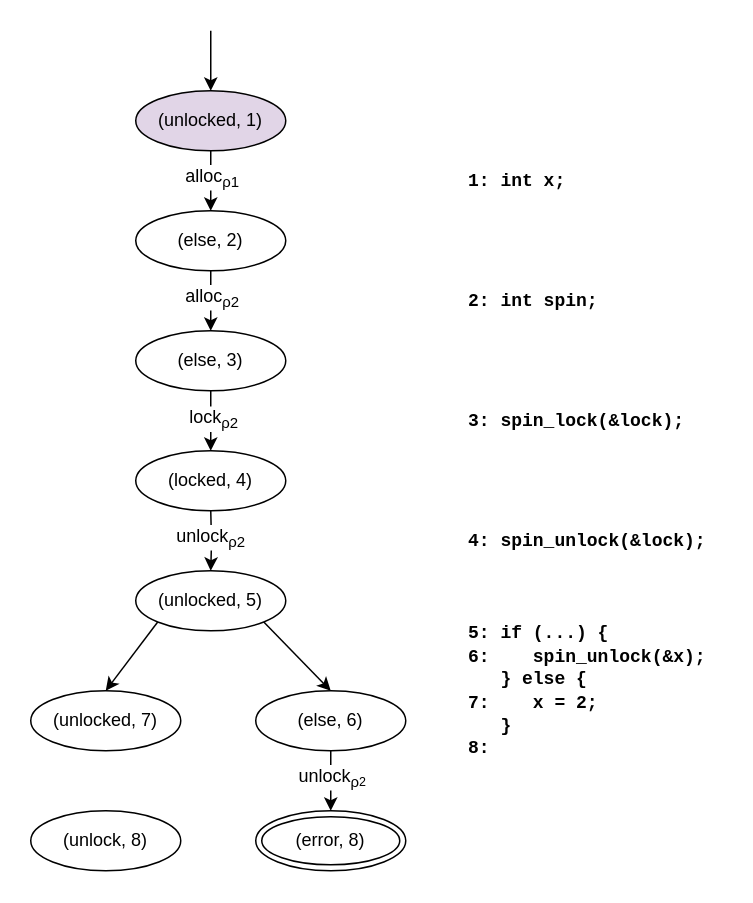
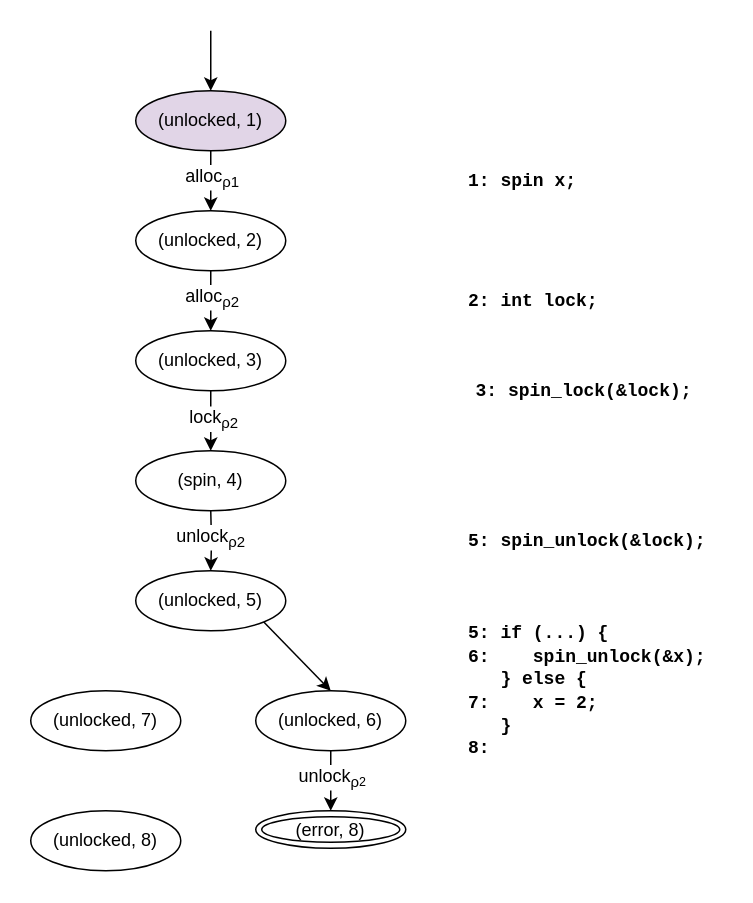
(502, 181) -> (507, 181)
(211, 241) -> (211, 241)
(515, 301) -> (515, 301)
(211, 361) -> (211, 361)
(586, 421) -> (593, 391)
(211, 481) -> (211, 481)
(566, 541) -> (566, 541)
(135, 653) -> none
(331, 721) -> (331, 721)
(106, 841) -> (106, 841)
(331, 841) -> (331, 830)
